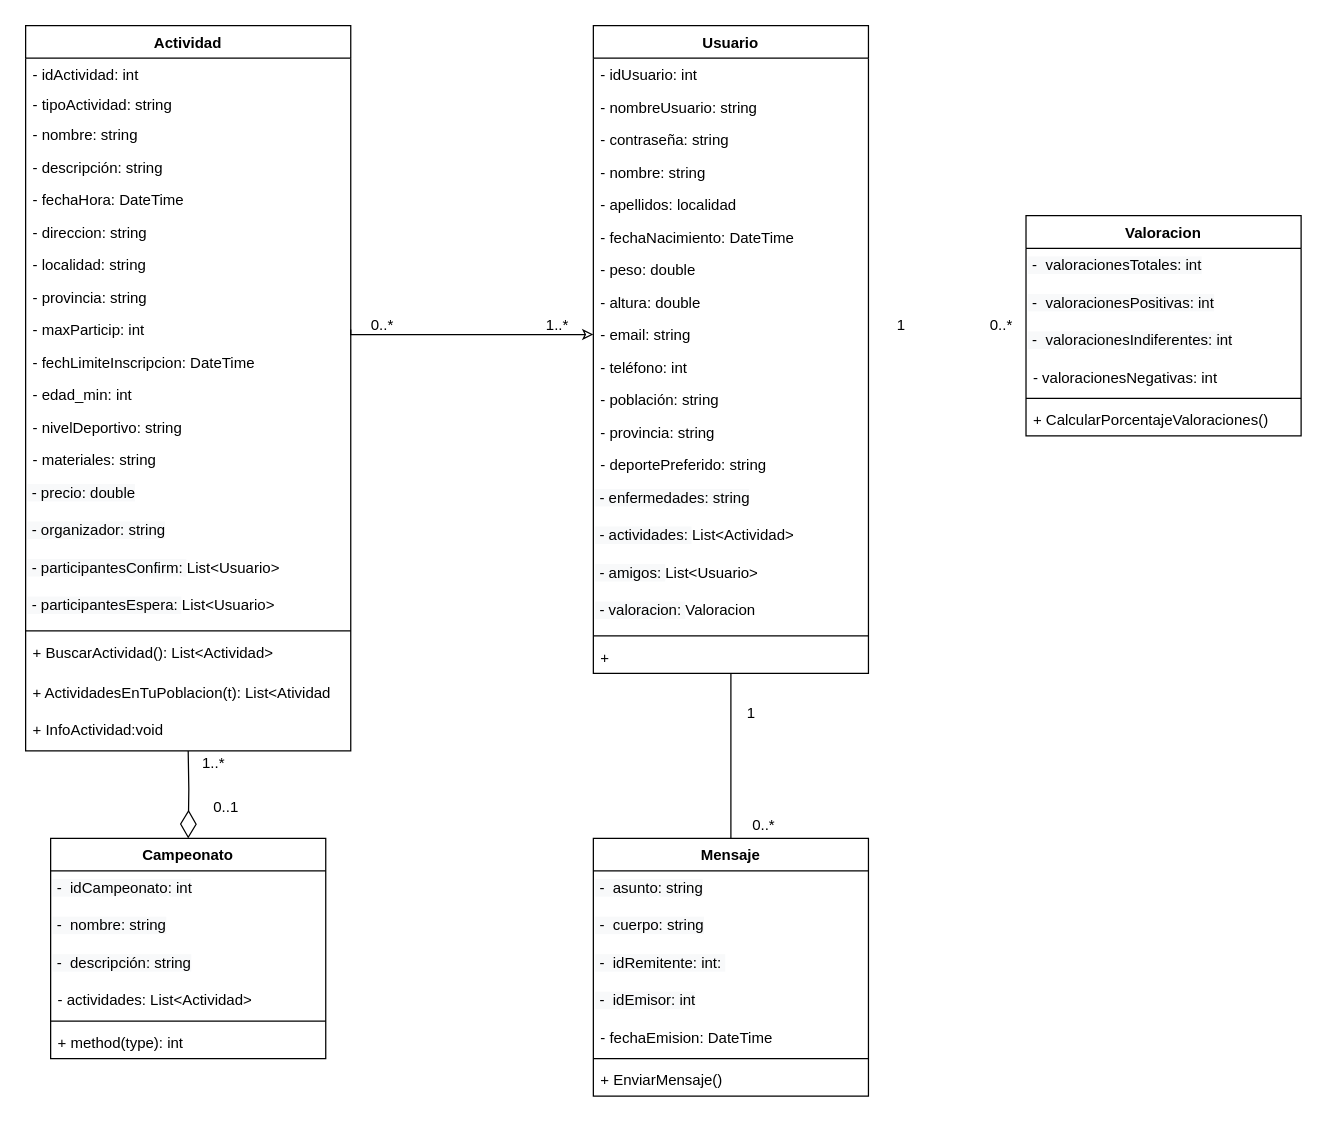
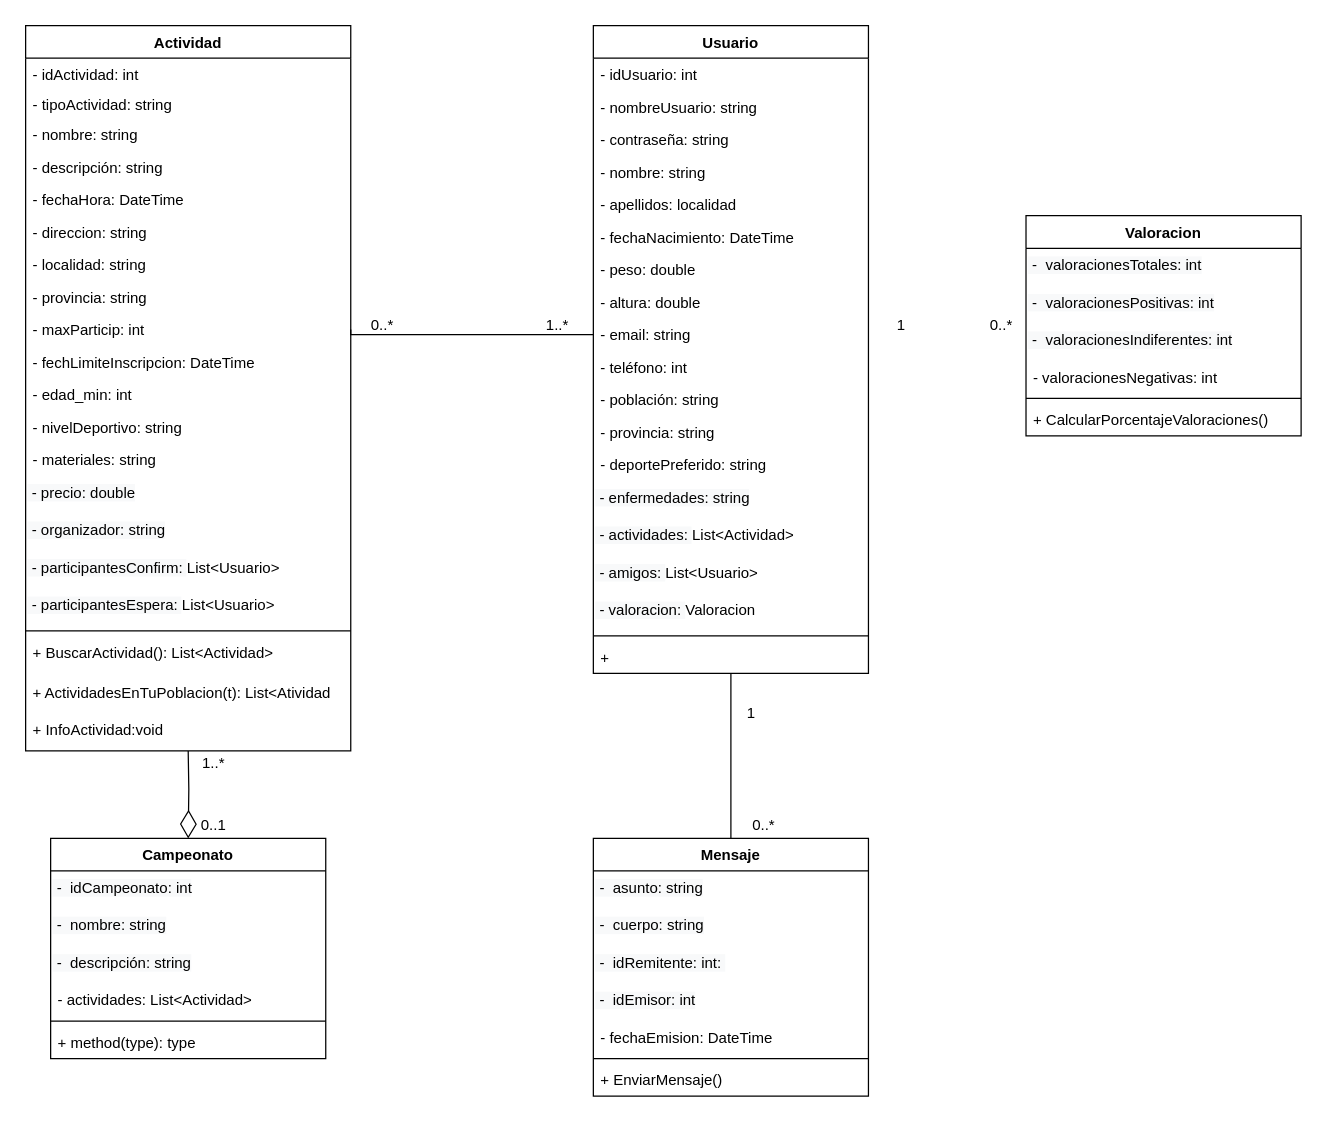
(583, 334) -> (586, 334)
(226, 807) -> (213, 826)
(130, 1043) -> (136, 1043)
